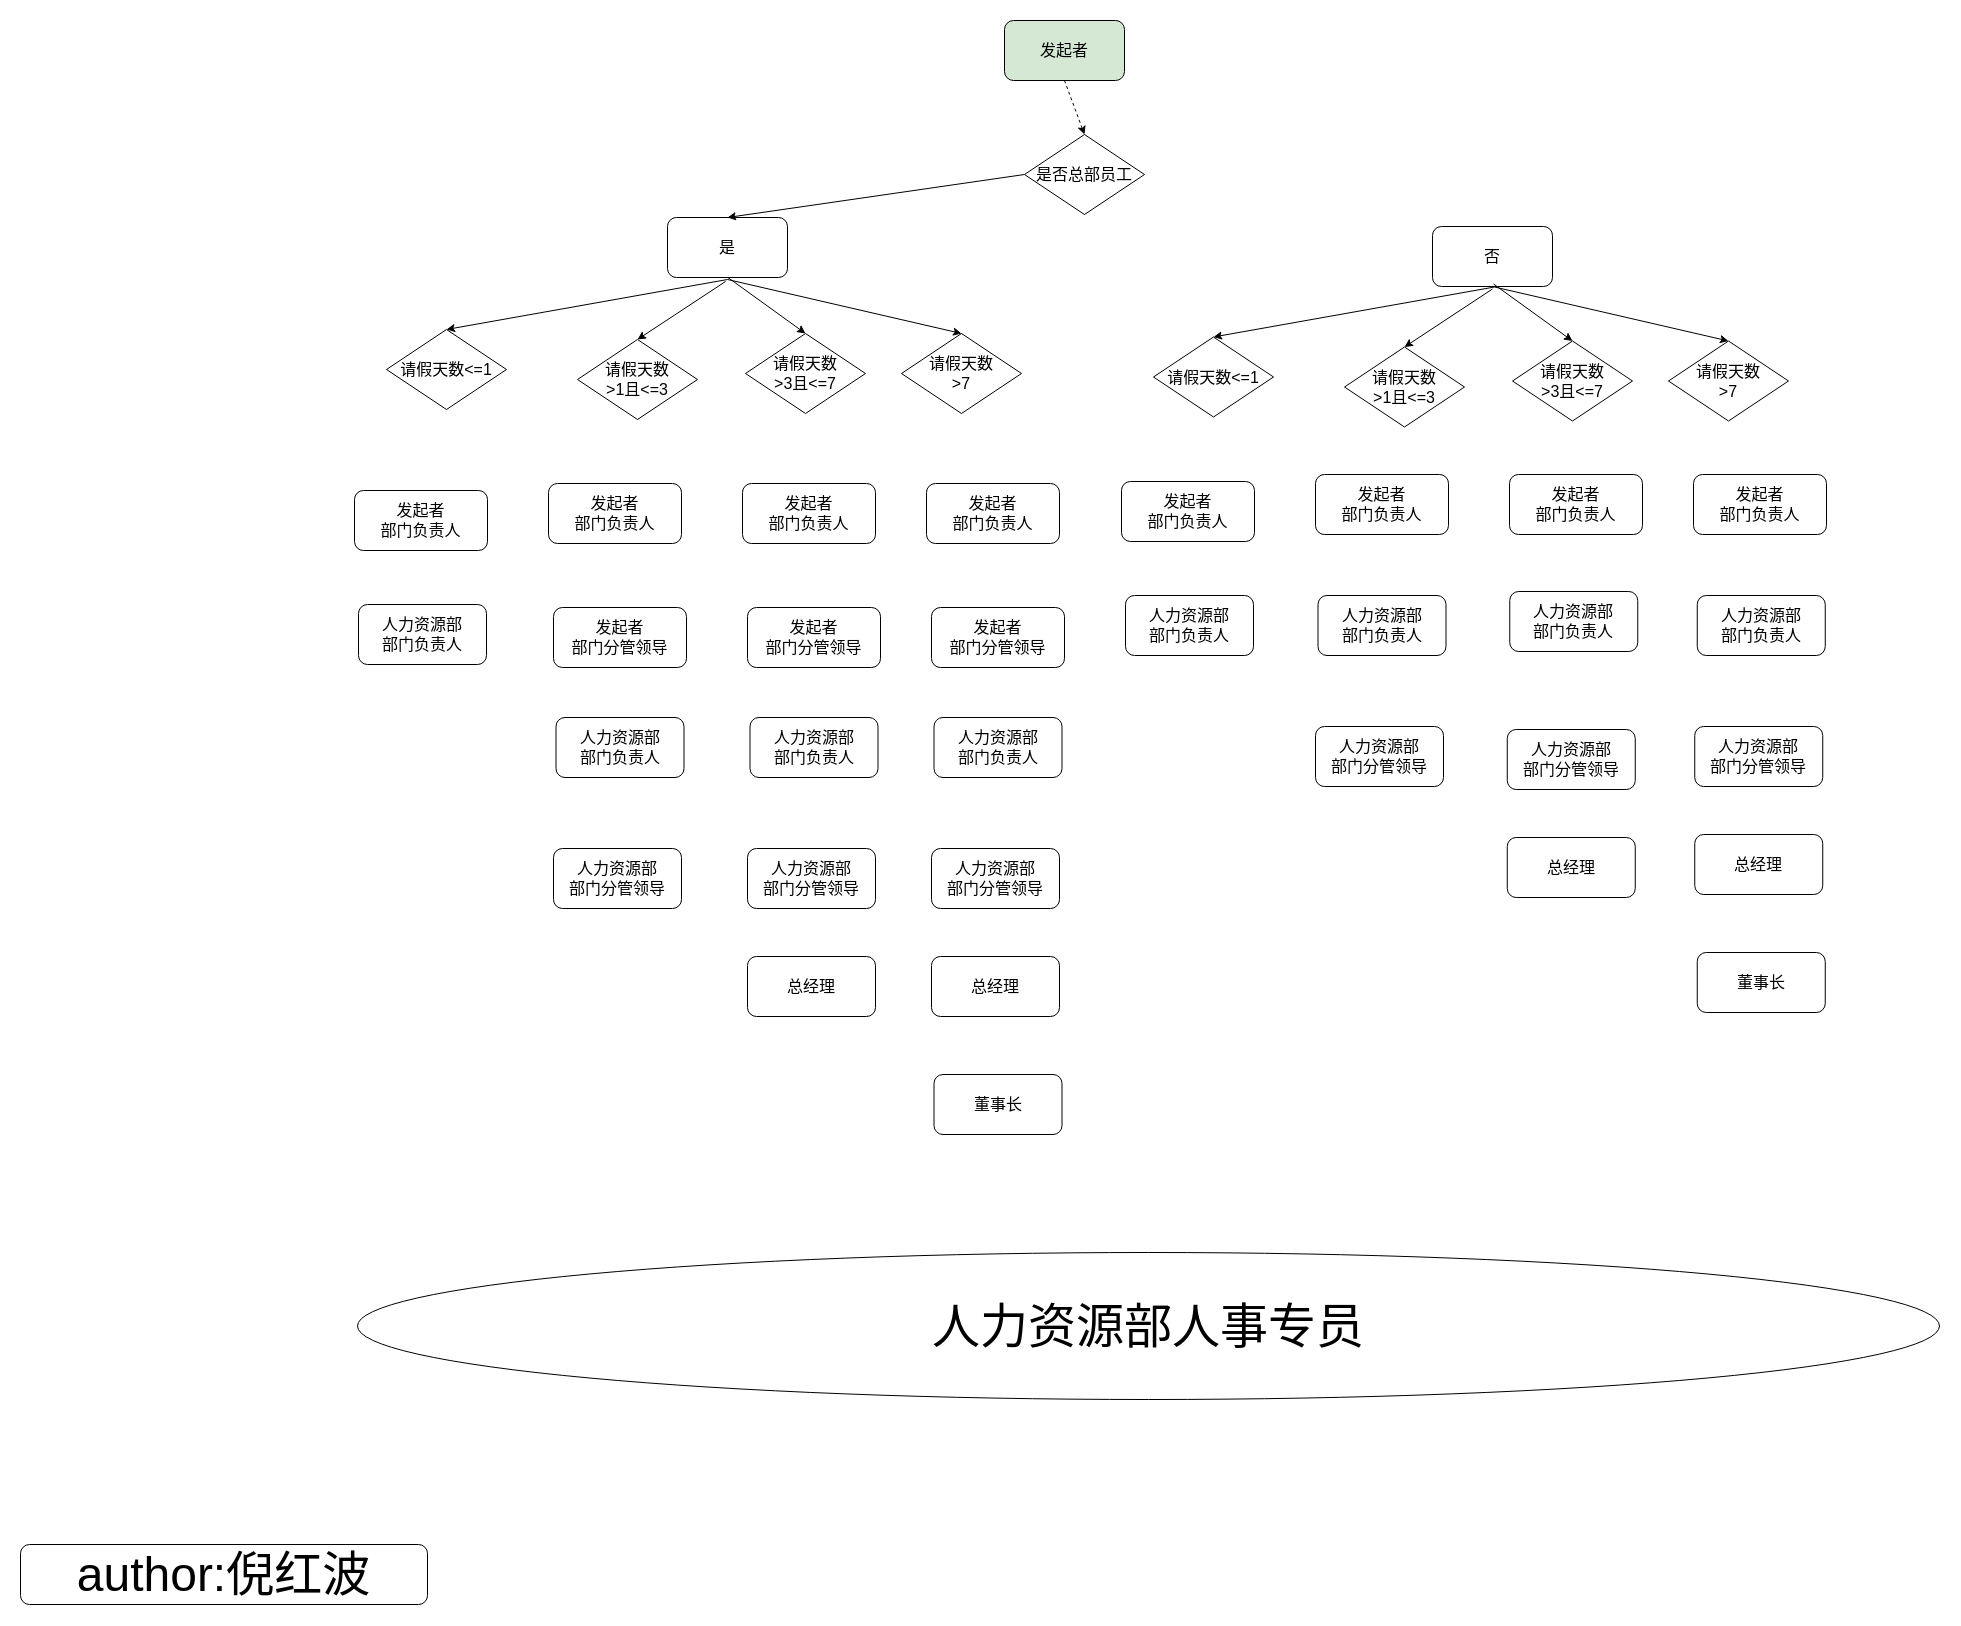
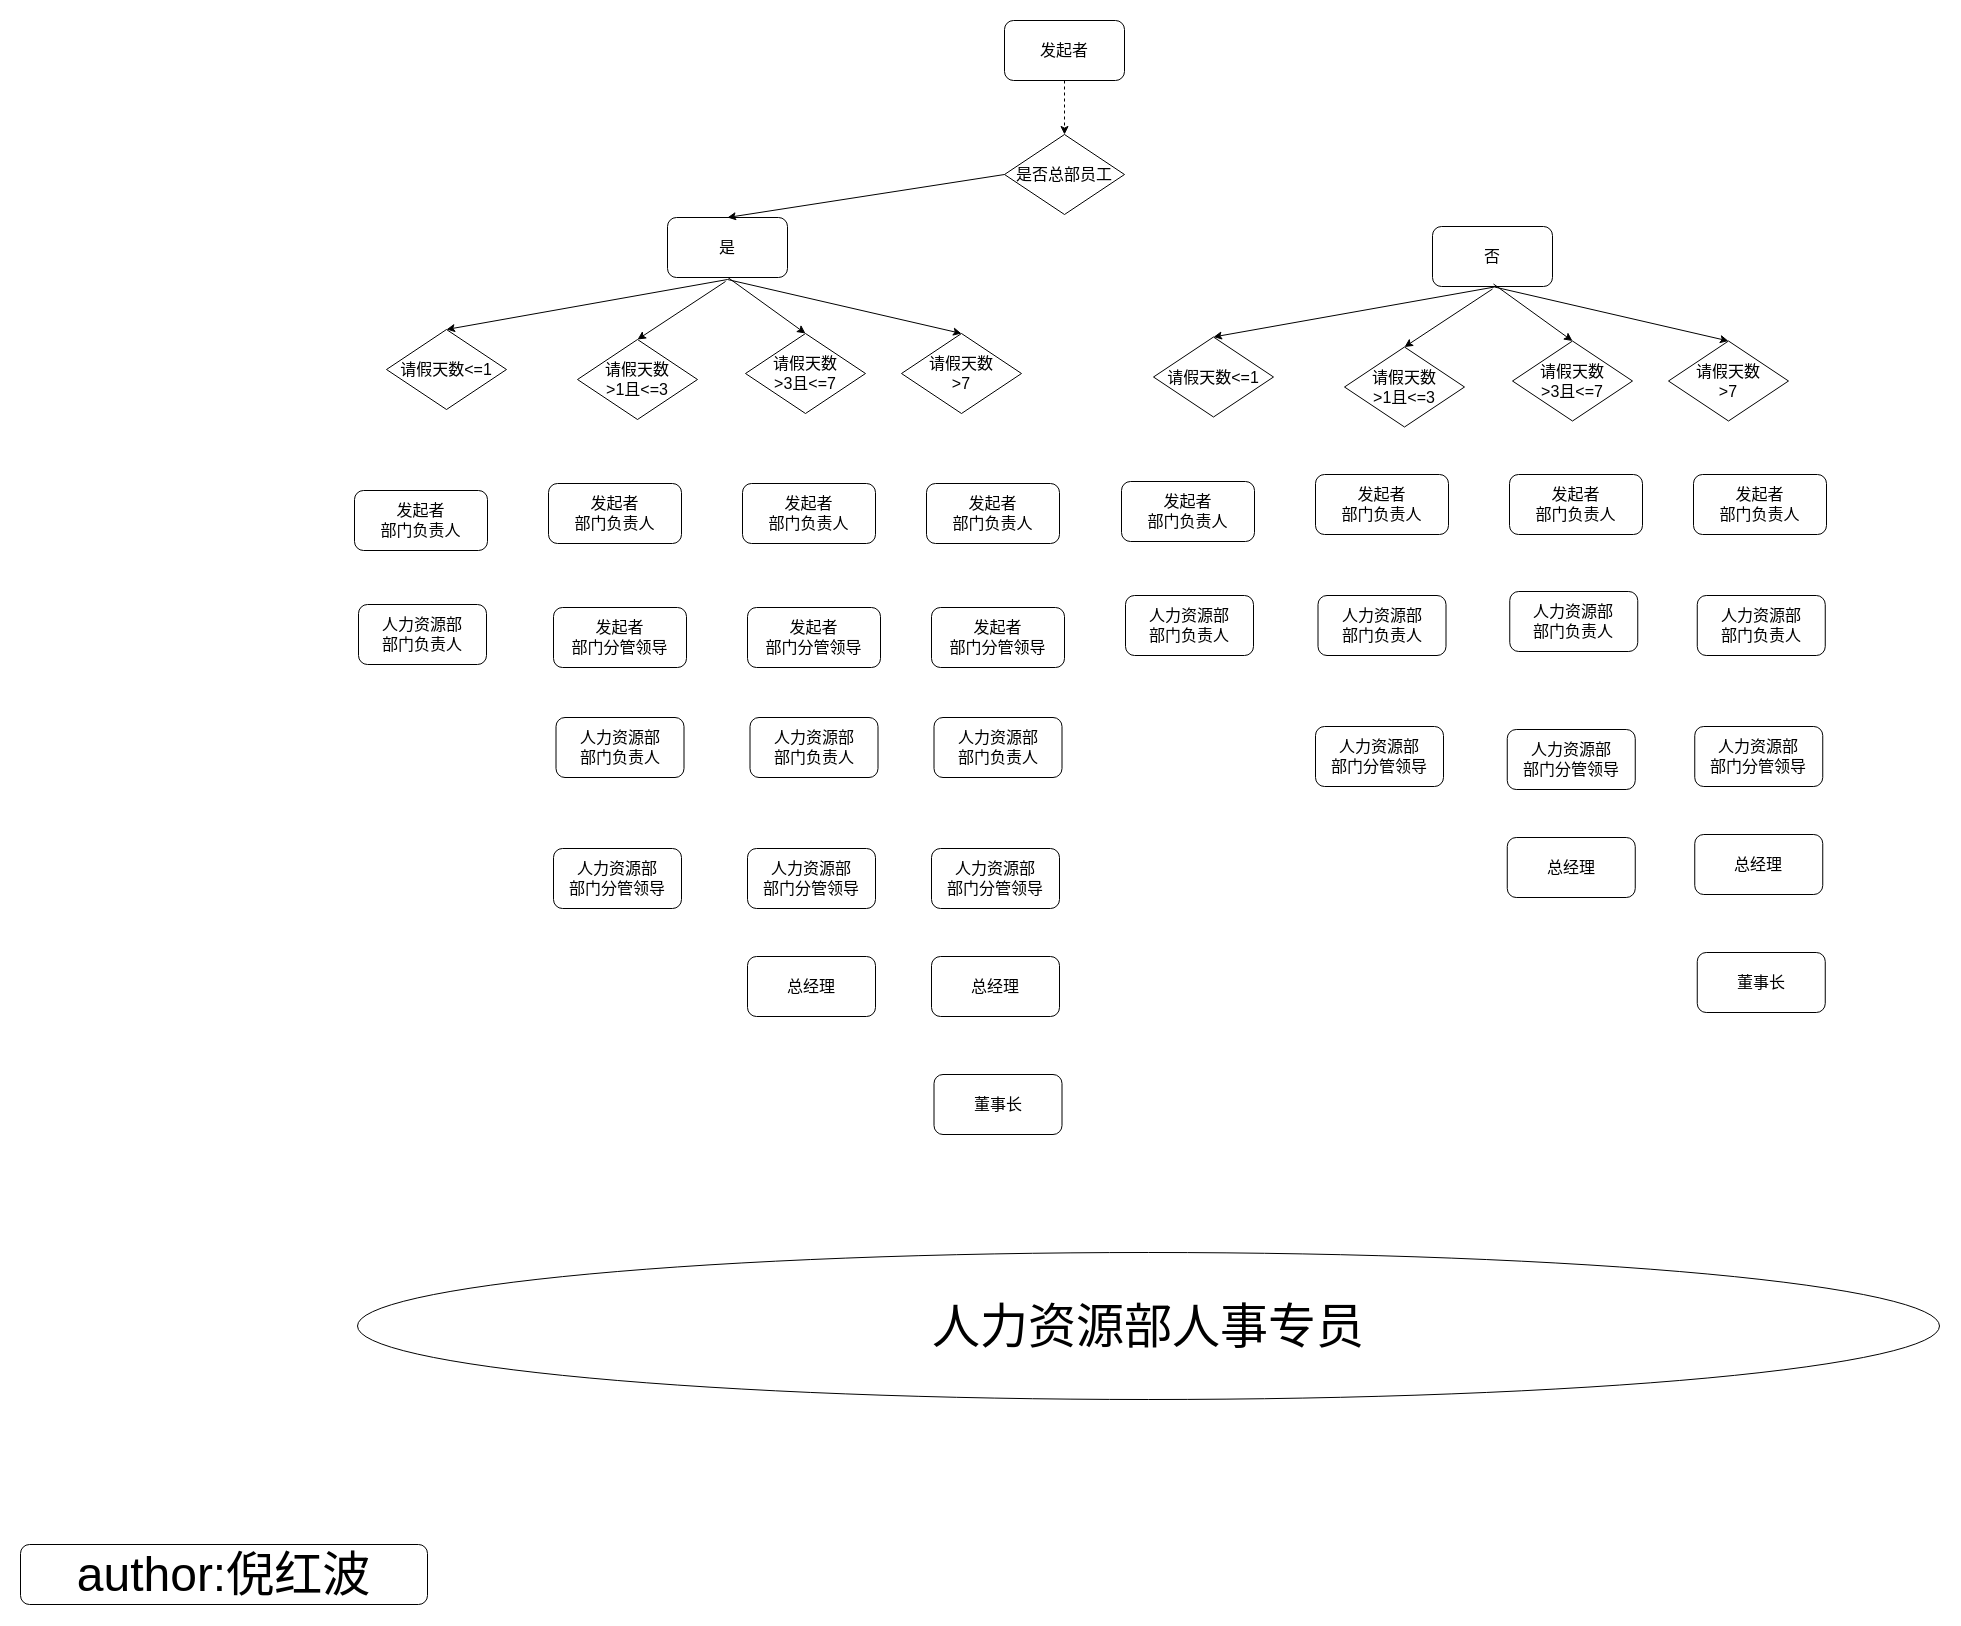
(1065, 51) -> (1065, 51)
(1085, 175) -> (1065, 175)
